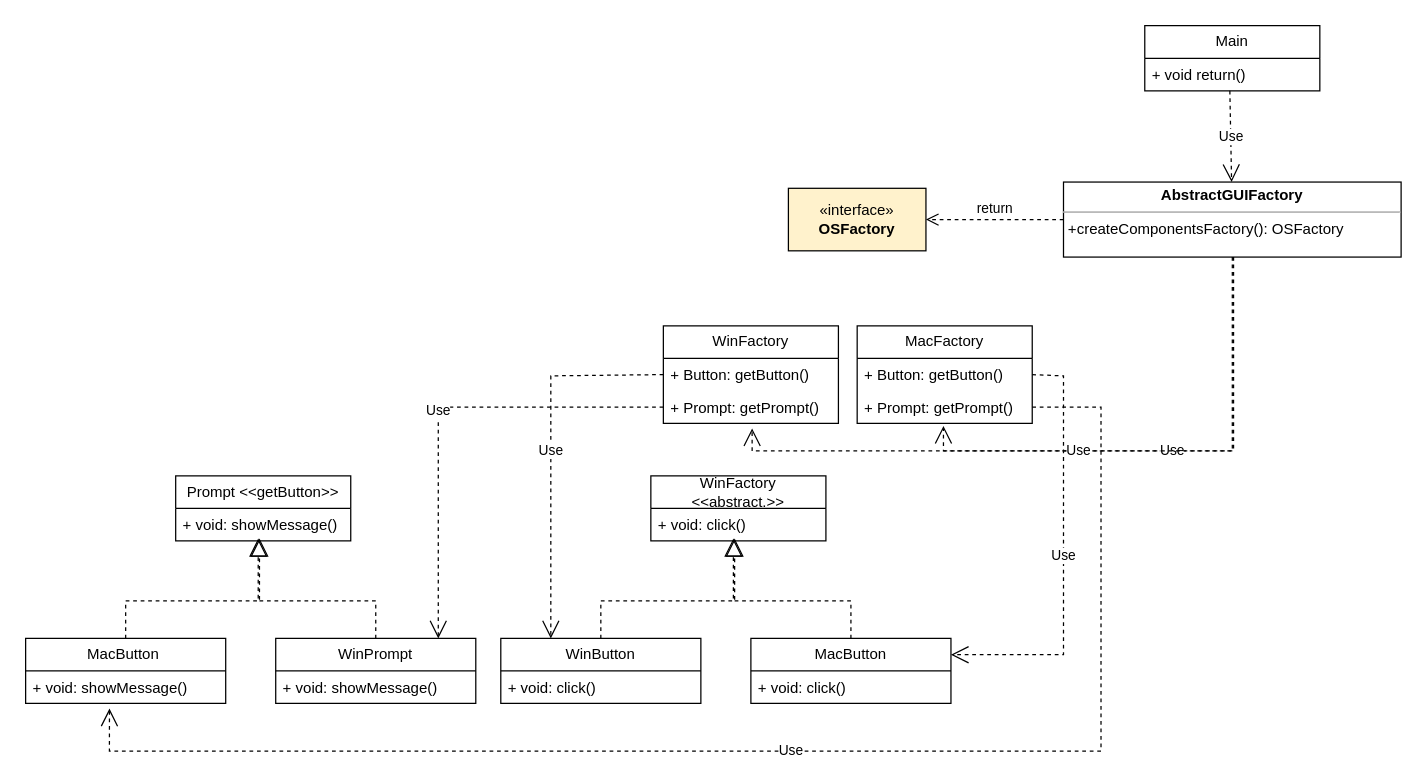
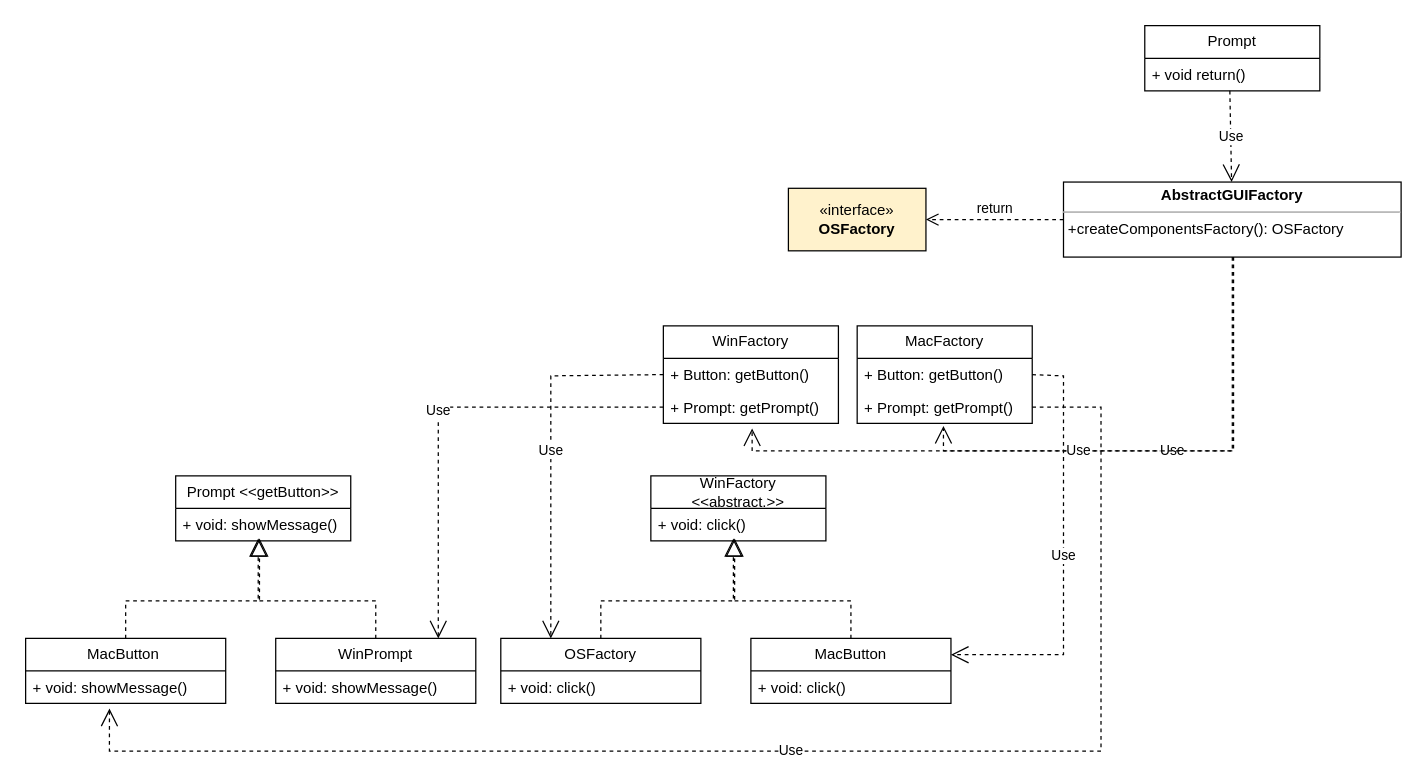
(1232, 42) -> (1232, 42)
(601, 654) -> (601, 654)
